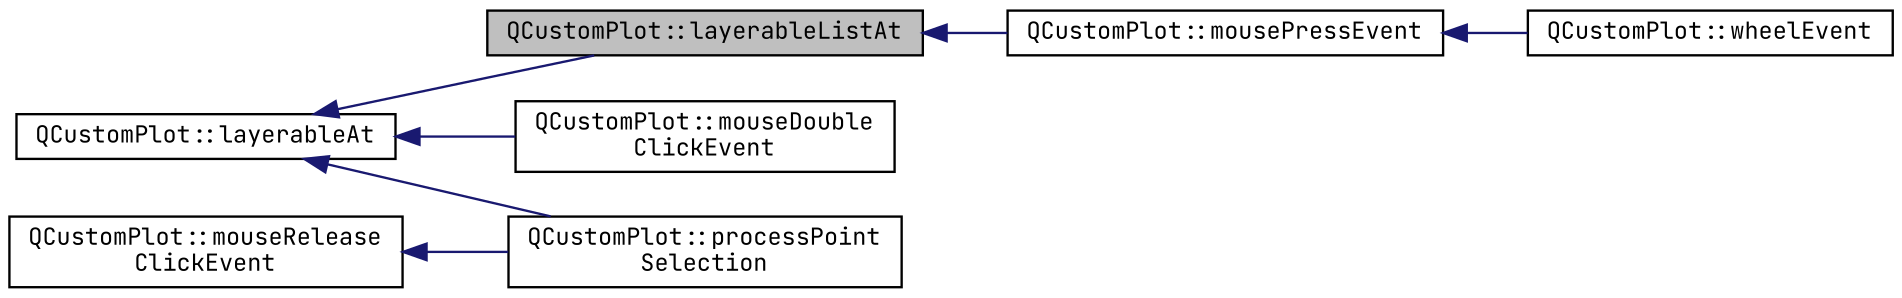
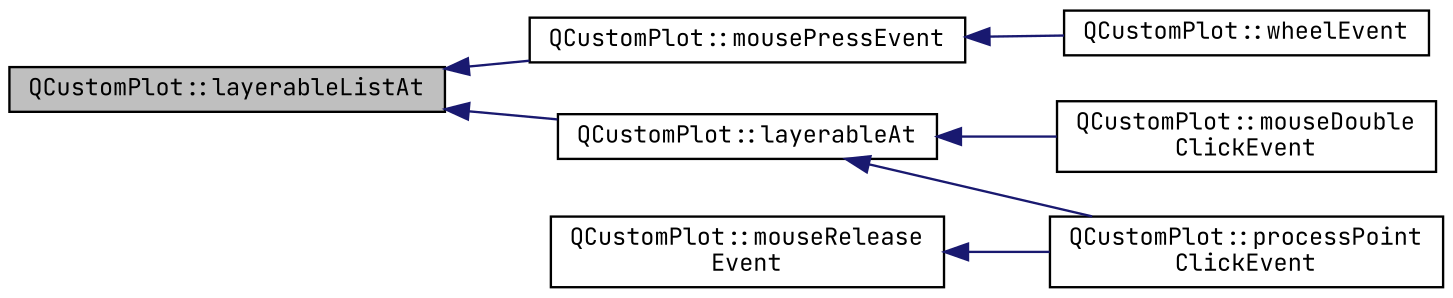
(466, 82) -> (513, 115)
(206, 252) -> (747, 252)
(705, 252) -> (1247, 252)
